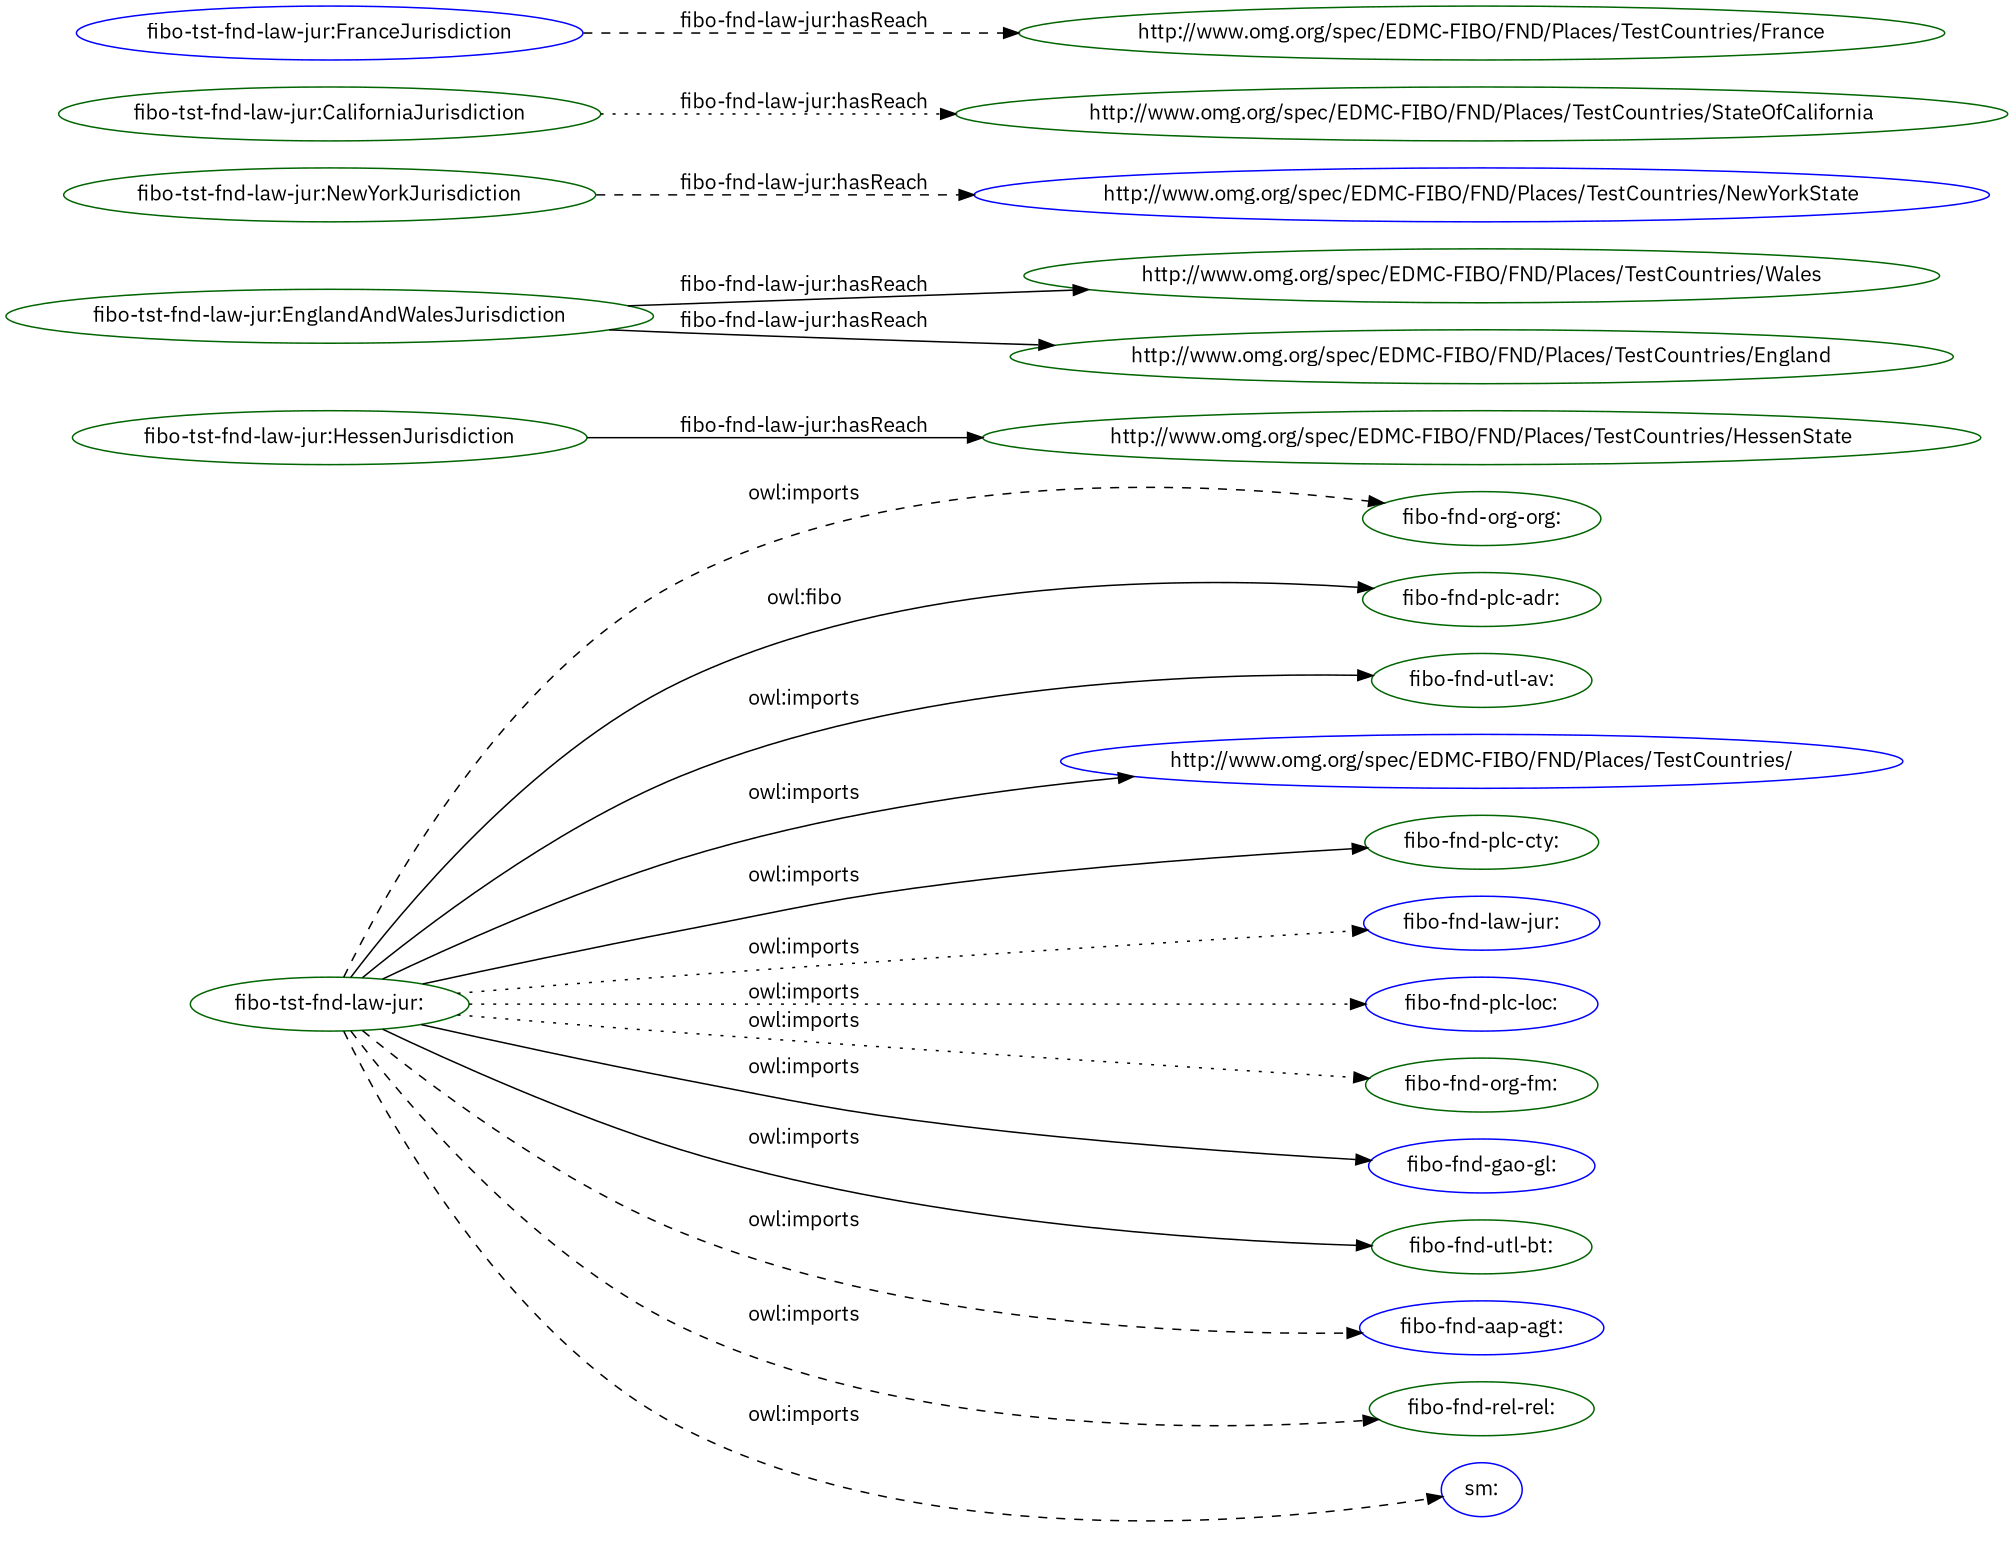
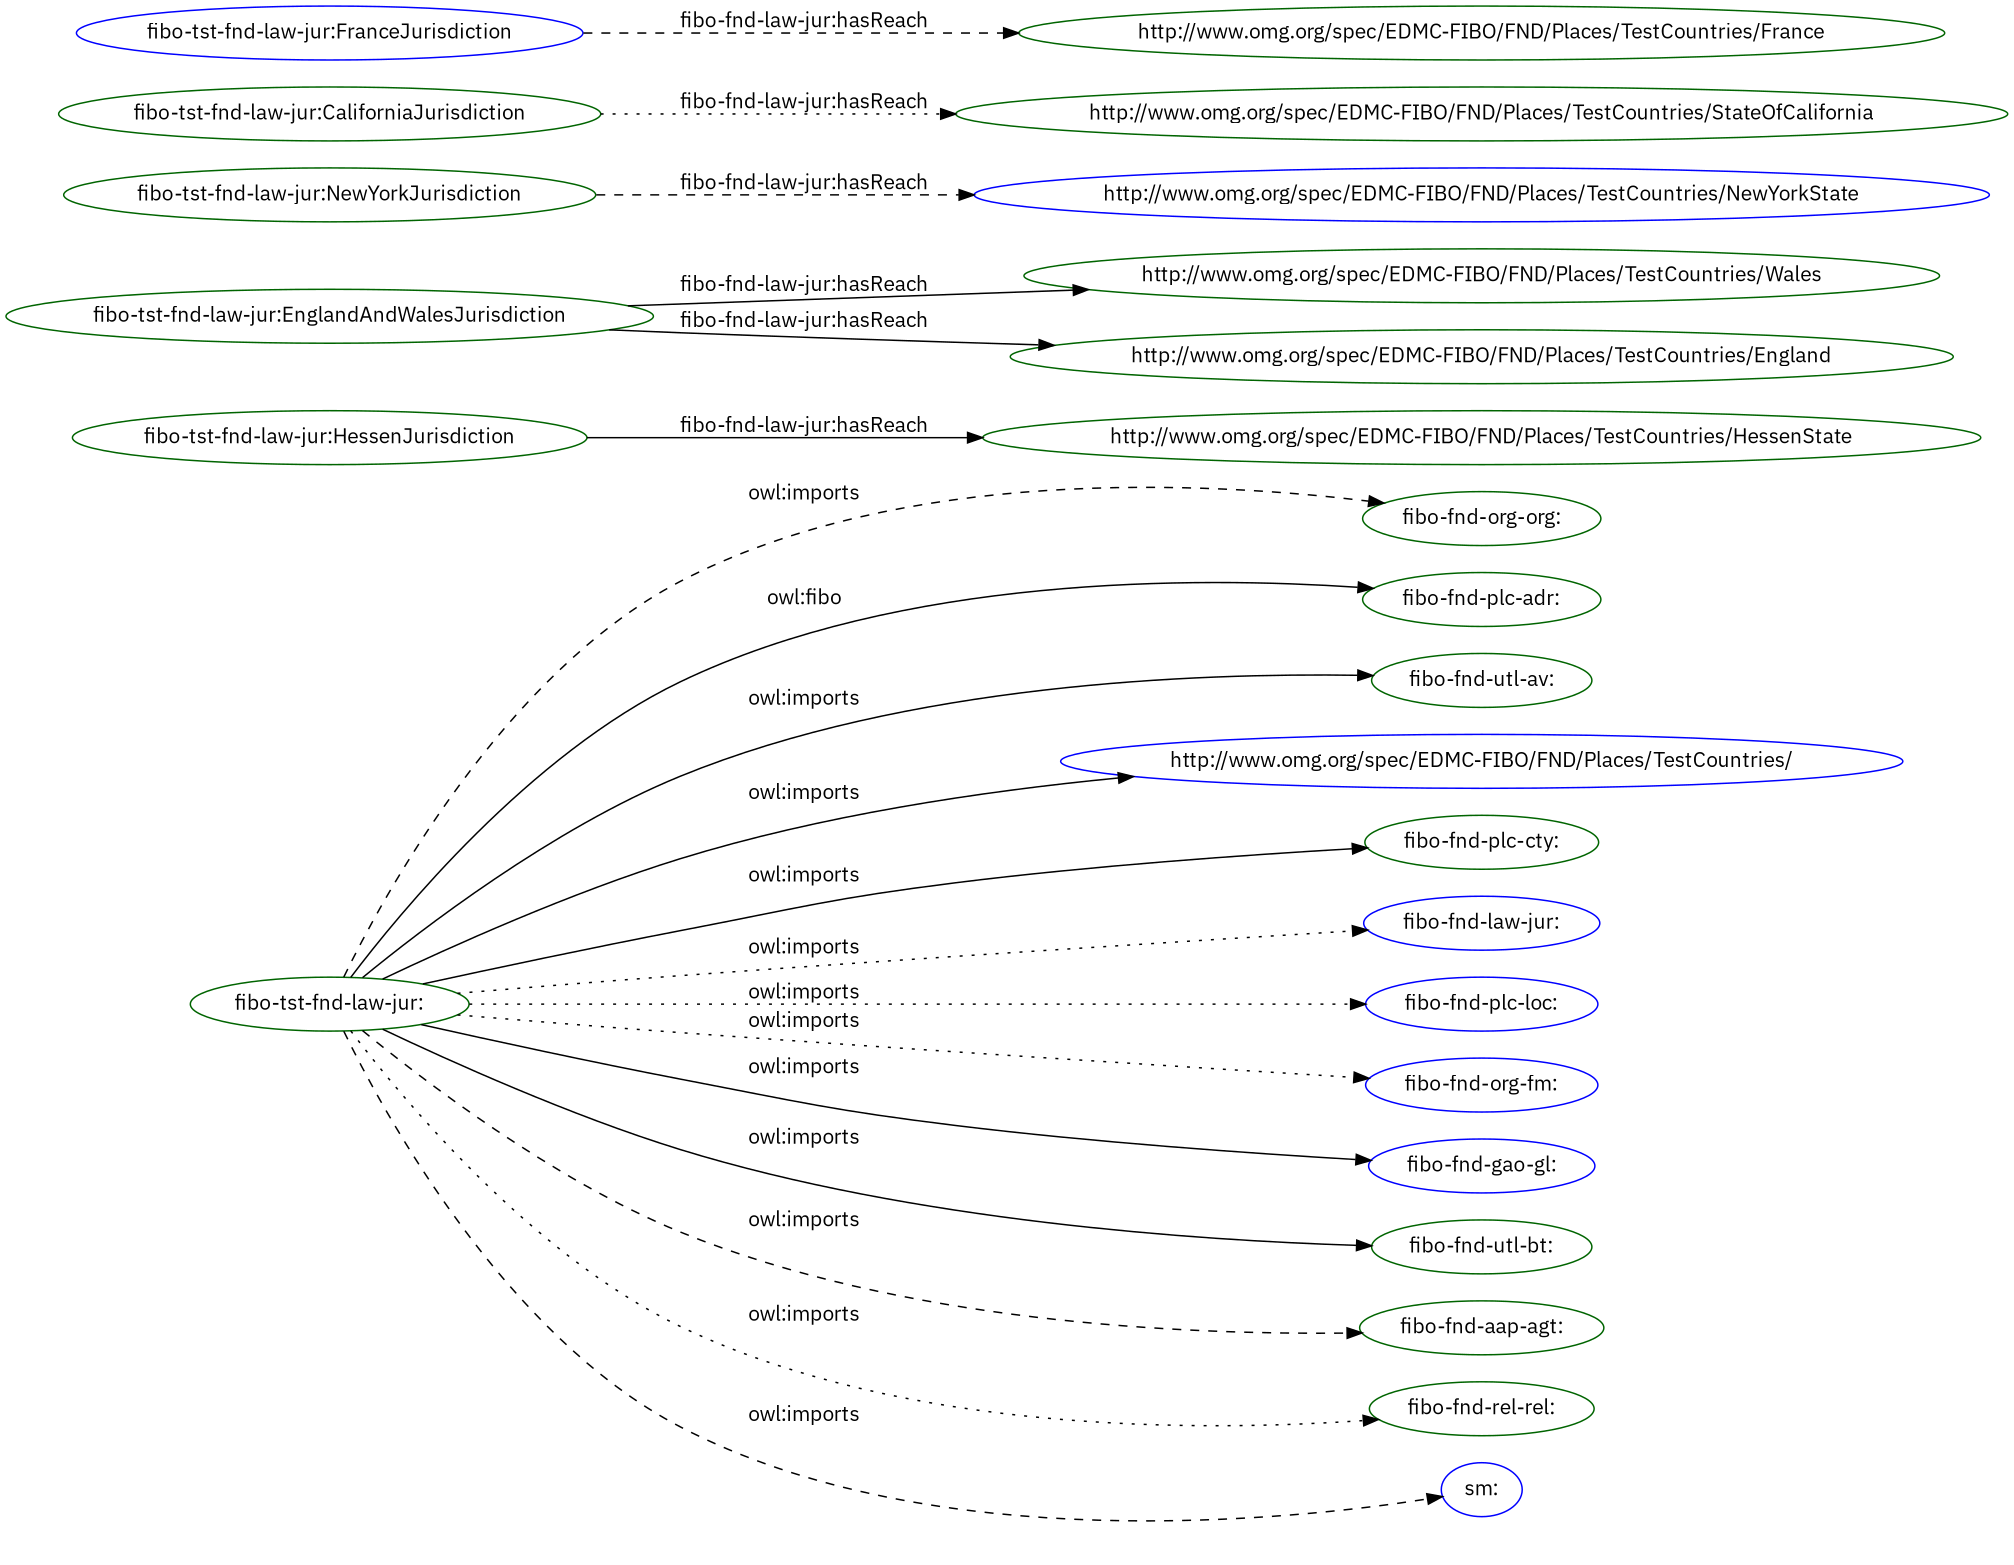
(1482, 1085) -> (1482, 1085)
(1482, 1328) -> (1482, 1328)
(797, 1370) -> (797, 1370)
